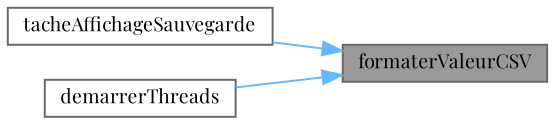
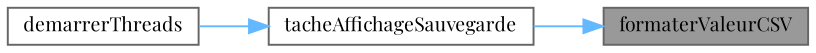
(279, 82) -> (224, 26)
